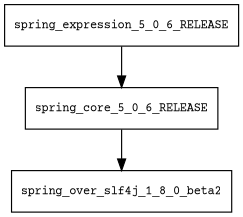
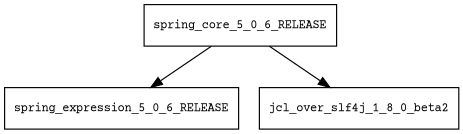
(122, 61) -> (186, 63)
(122, 191) -> (359, 108)
